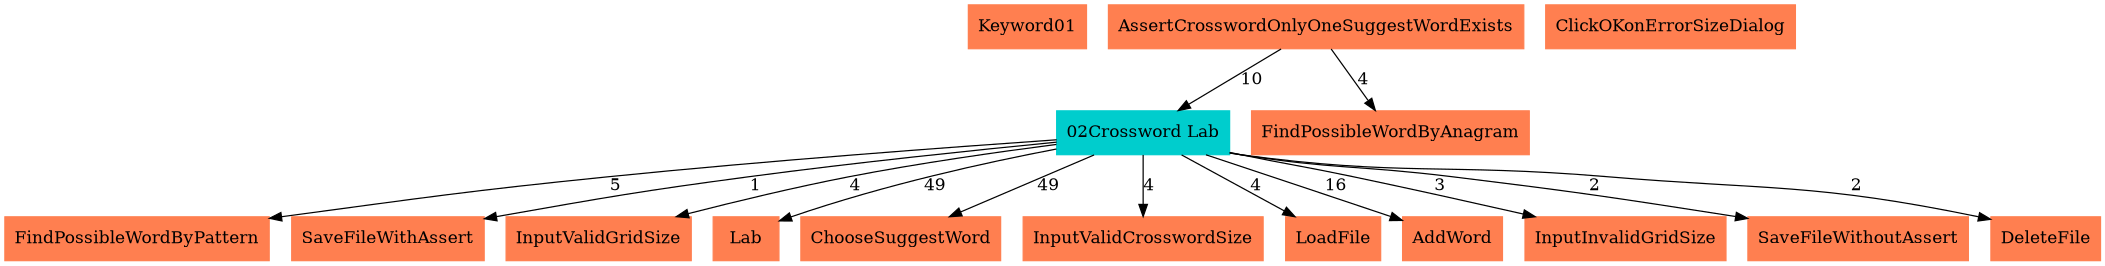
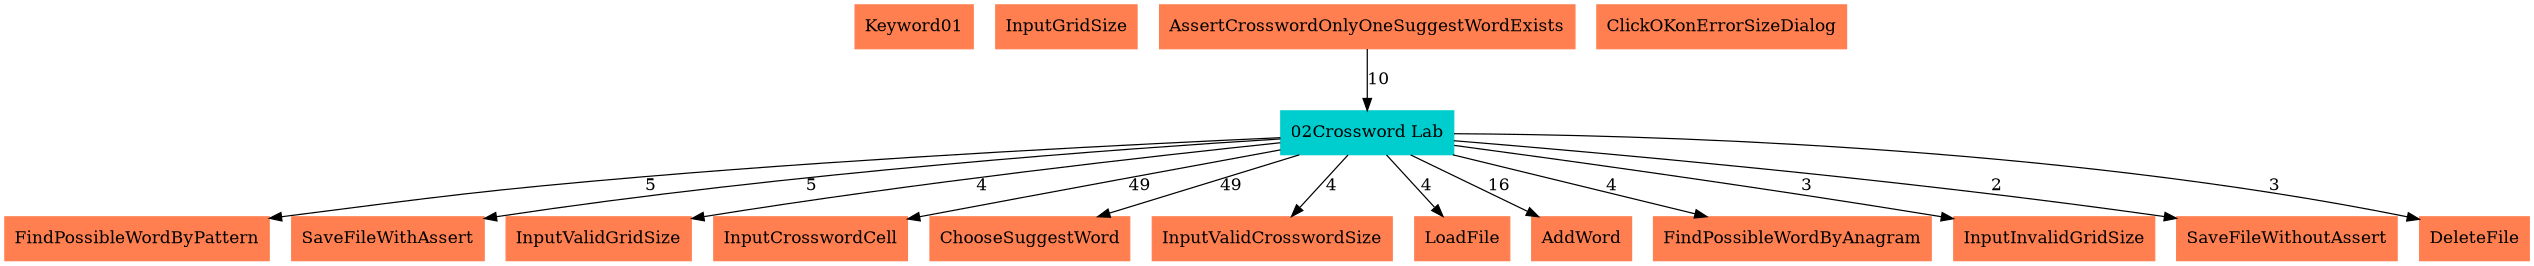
none -> (1066, 27)
(1350, 75) -> (1574, 184)
(756, 186) -> (812, 186)
(1857, 186) -> (2275, 186)
(746, 239) -> (811, 239)
